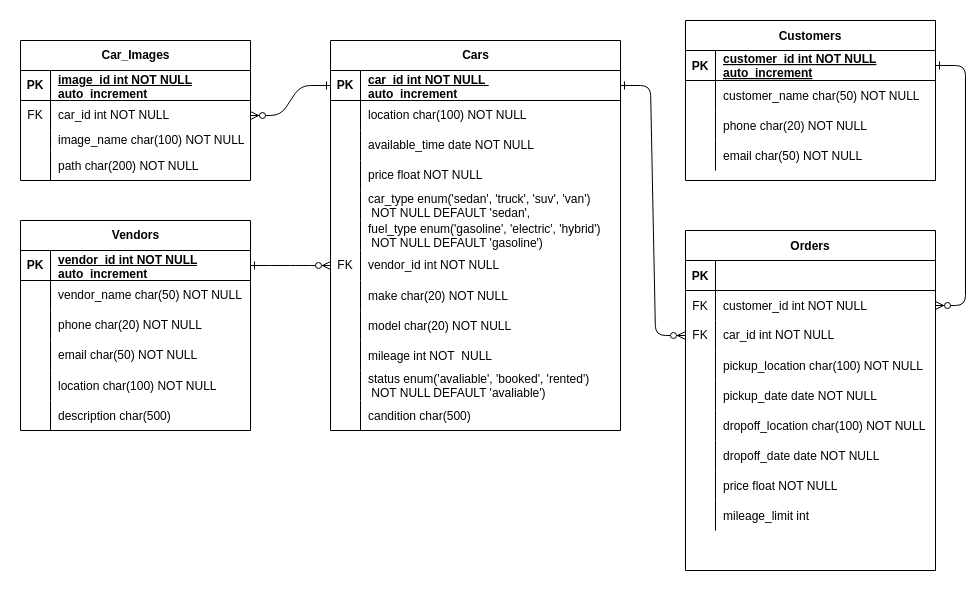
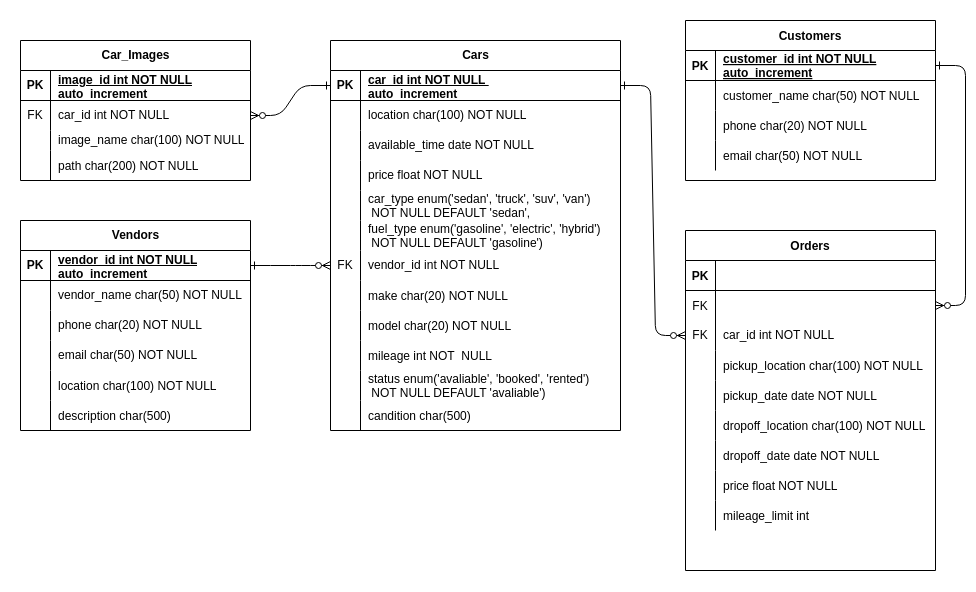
(826, 306) -> none
